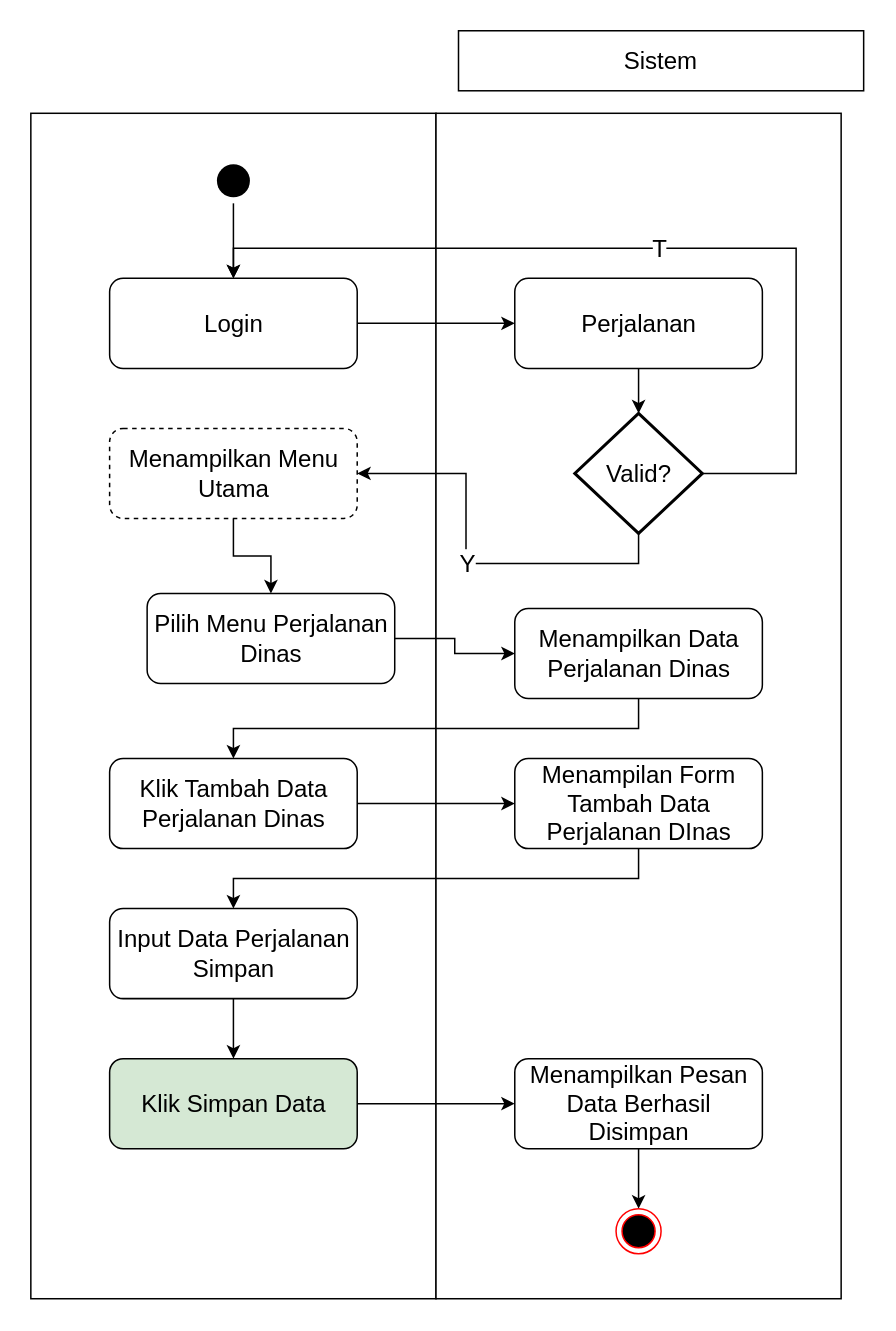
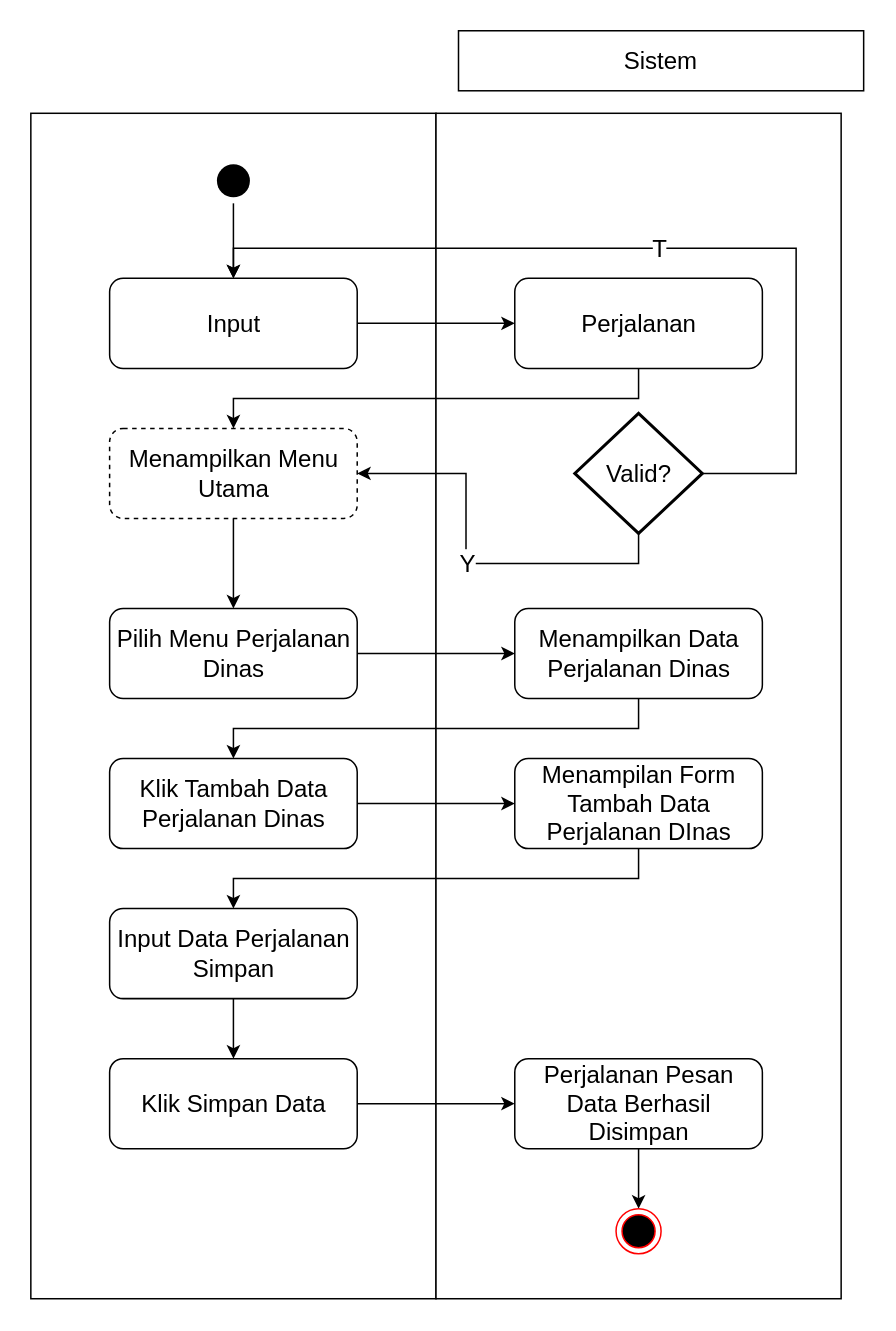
(234, 323) -> (234, 323)
(638, 400) -> (427, 398)
(271, 638) -> (233, 653)
(233, 1103) -> (233, 1103)
(639, 1103) -> (639, 1103)
